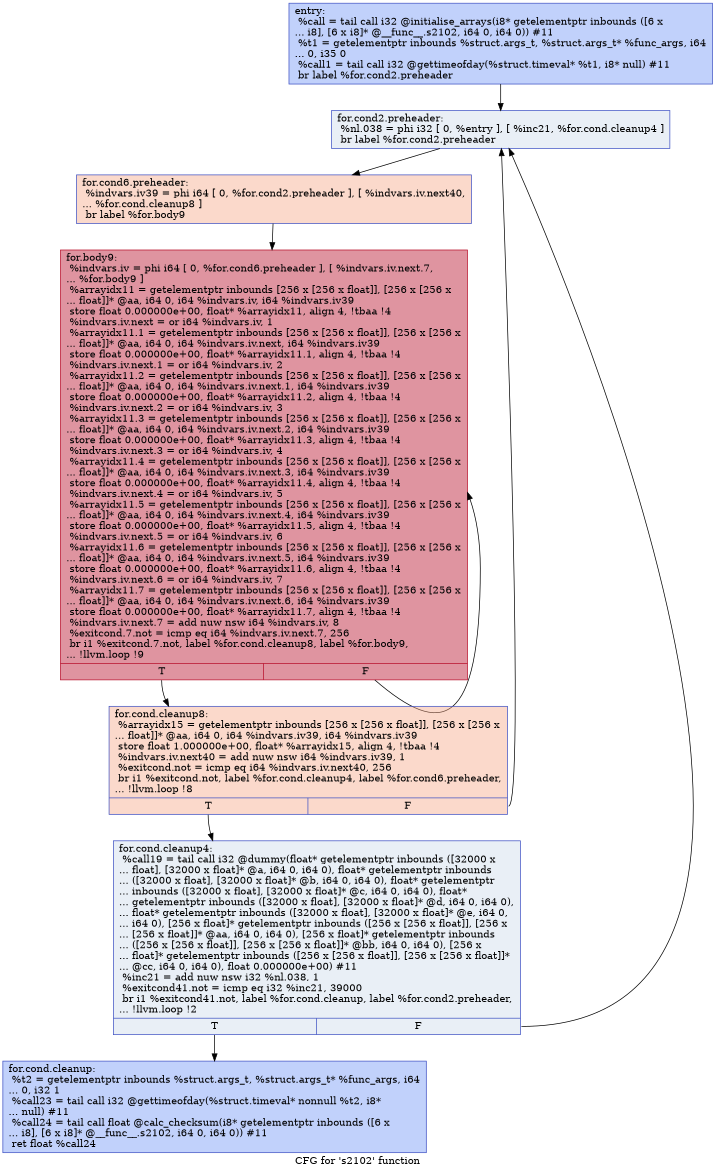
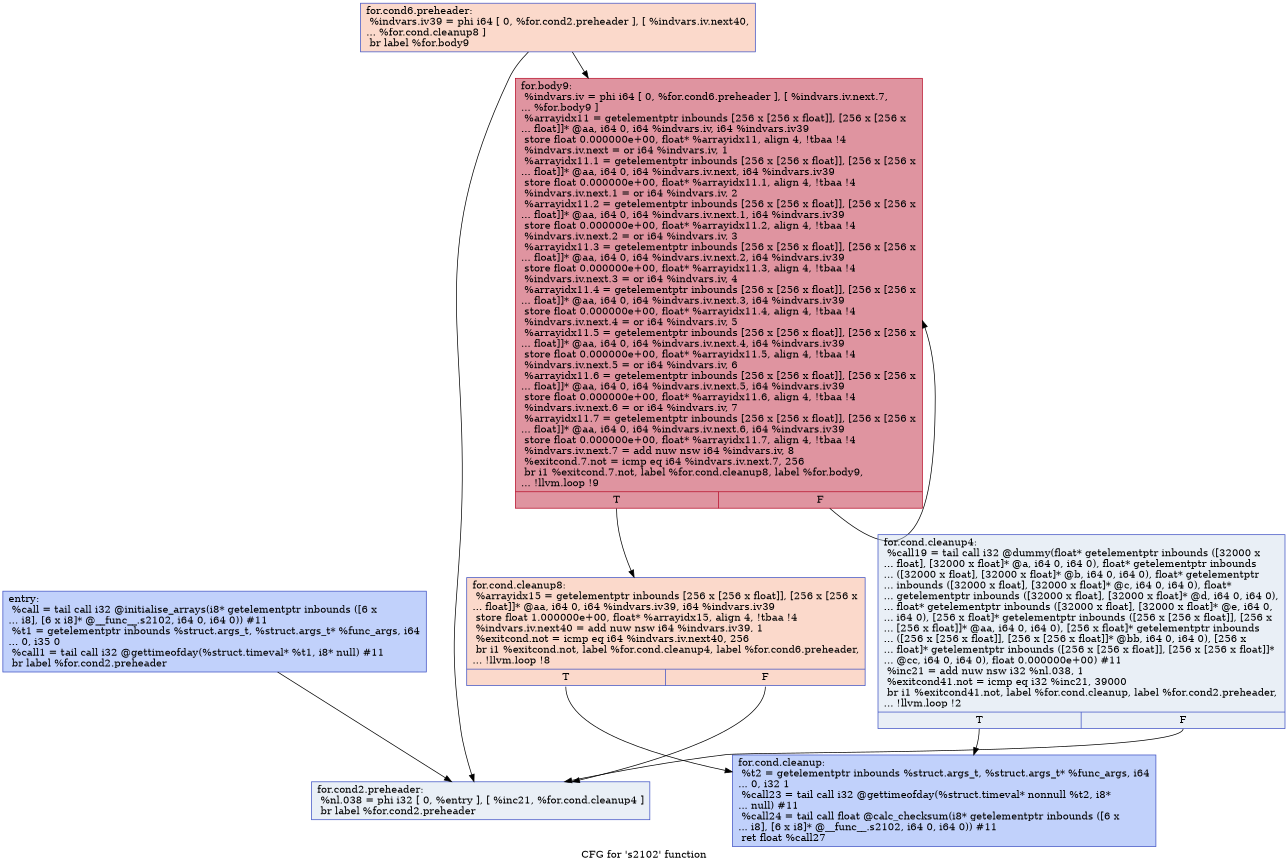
(400, 161) -> (461, 407)
(209, 824) -> (634, 745)
(53, 1144) -> (782, 838)
